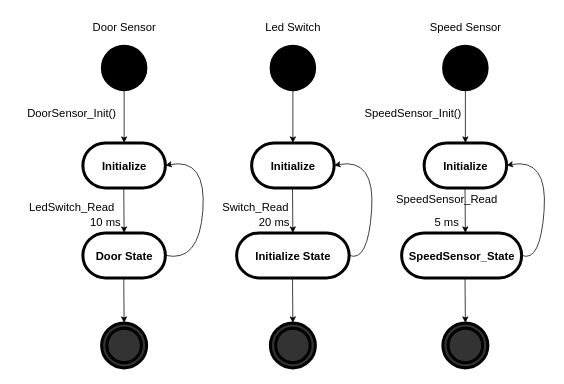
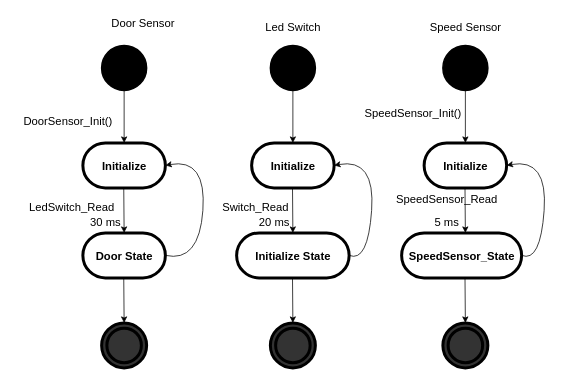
(124, 27) -> (143, 23)
(72, 113) -> (68, 120)
(106, 222) -> (106, 222)
